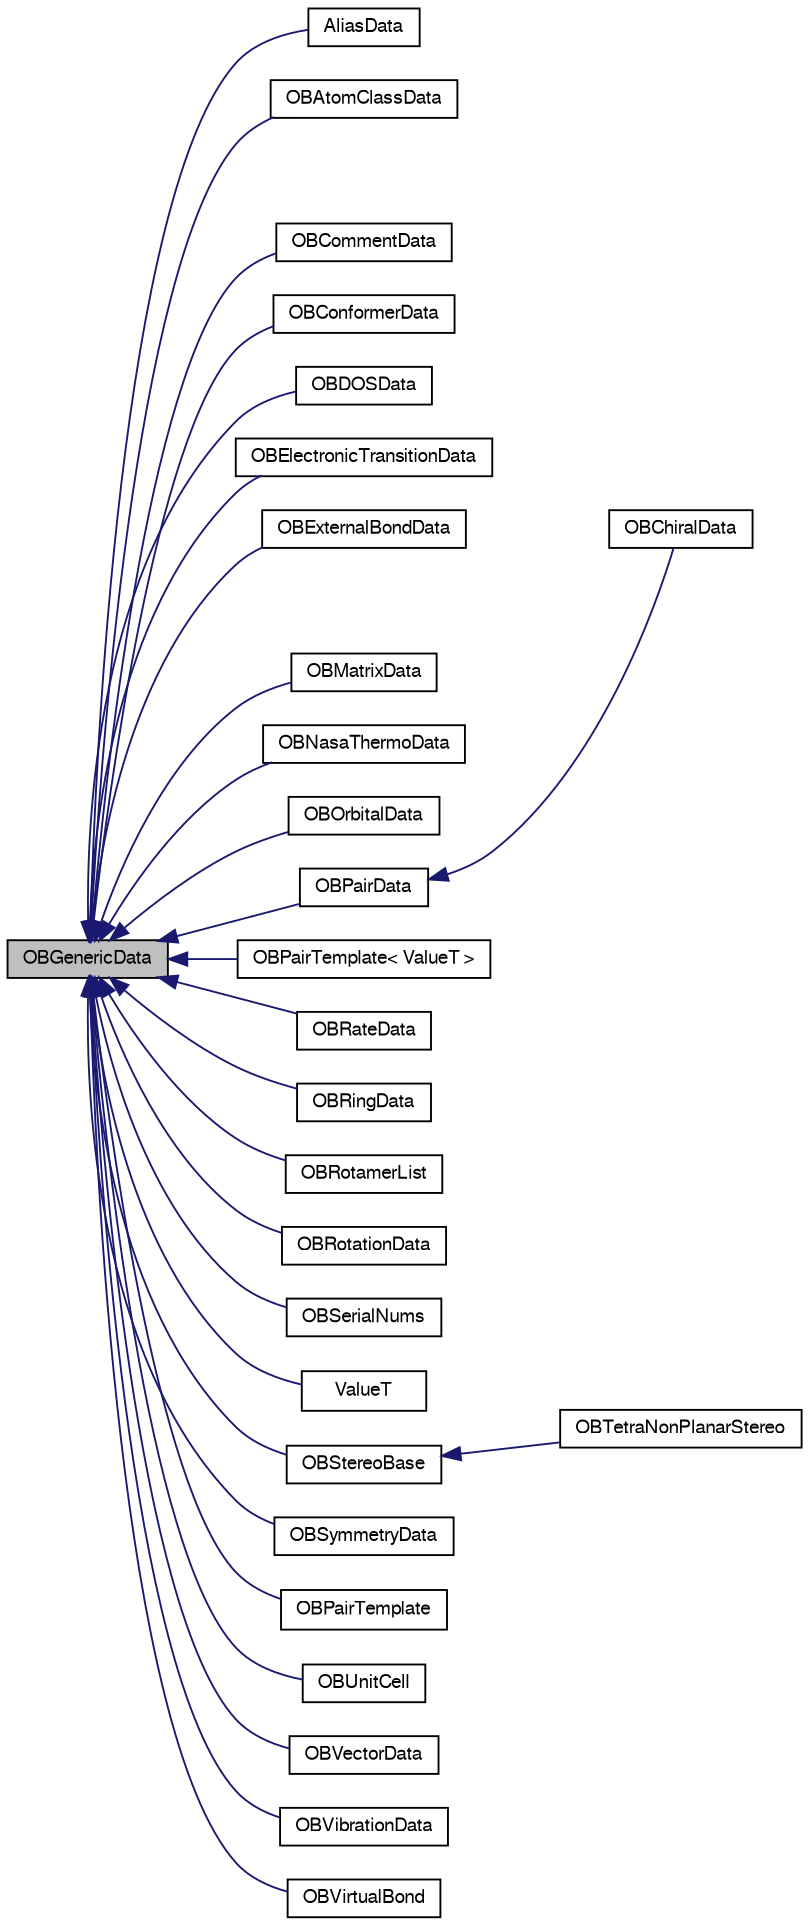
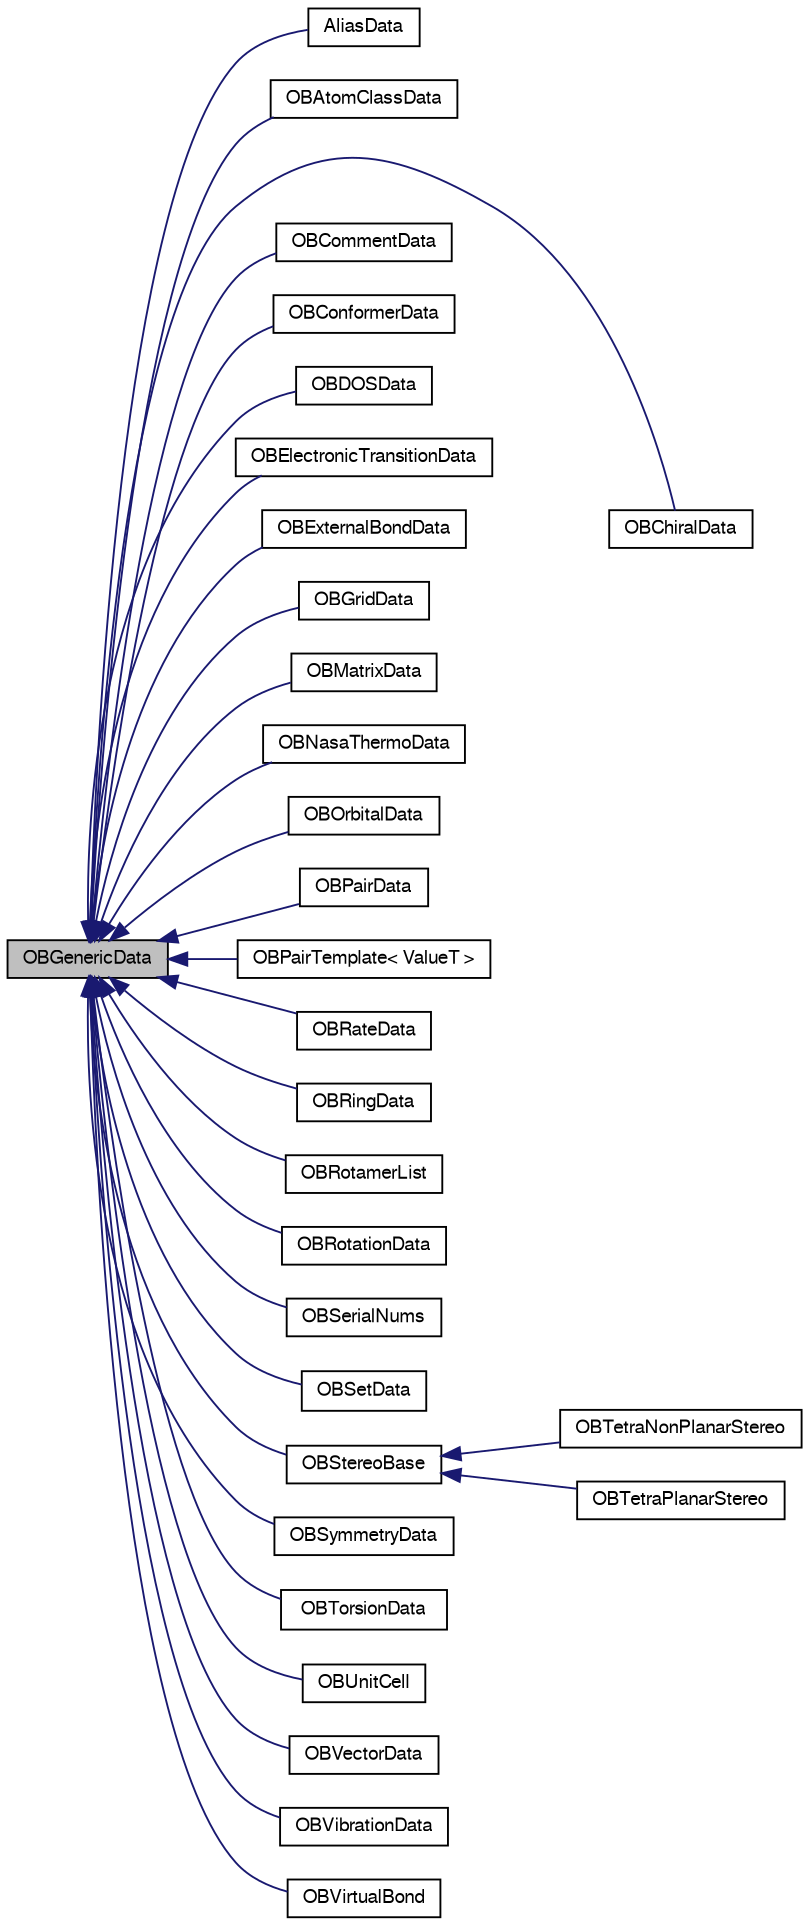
none -> (364, 601)
(592, 735) -> (207, 246)
(364, 1391) -> (364, 1391)
none -> (681, 1500)
(364, 1610) -> (364, 1610)
